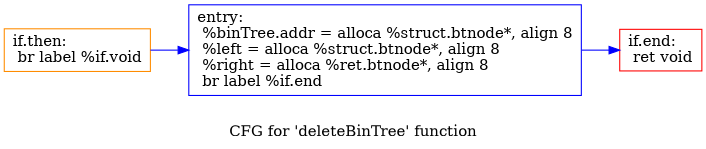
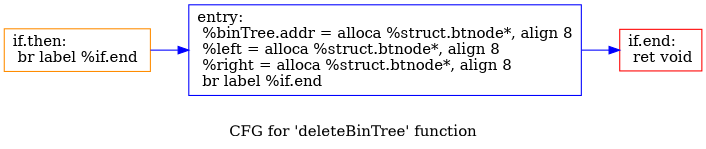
(77, 58) -> (76, 58)
(343, 66) -> (355, 66)
